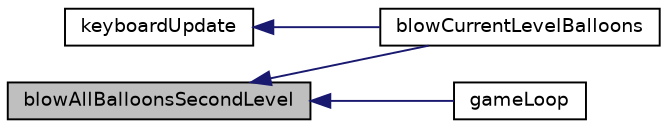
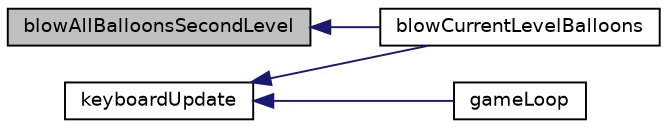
(392, 101) -> (364, 101)
